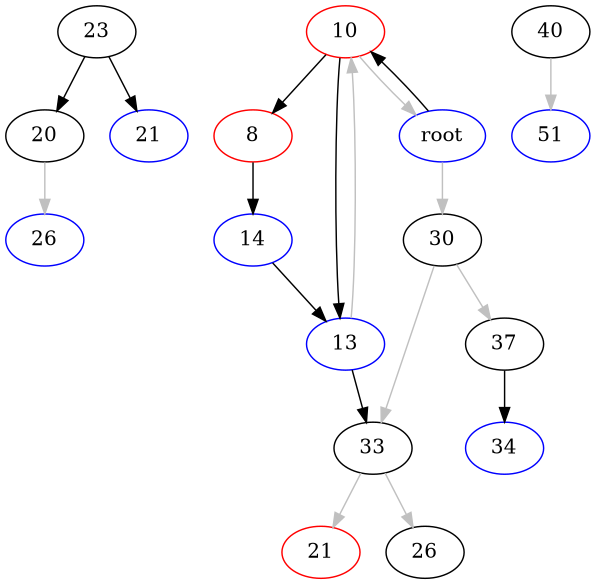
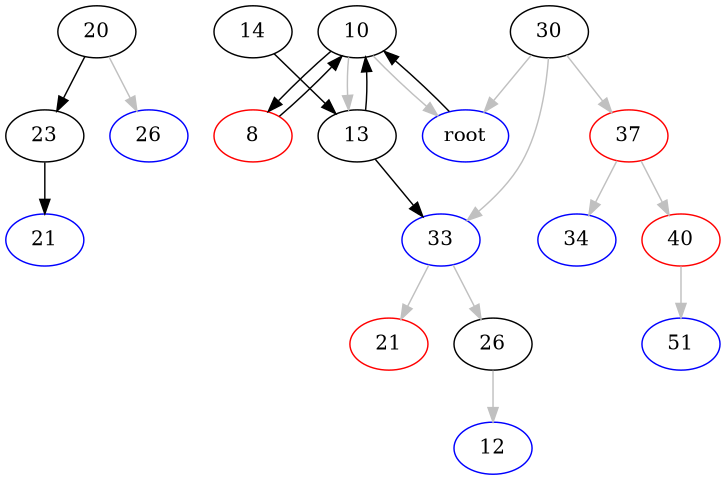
(346, 32) -> (357, 32)
(551, 32) -> (681, 240)
(74, 77) -> (74, 77)
(253, 181) -> (303, 95)
(336, 181) -> (347, 76)
(442, 181) -> (512, 78)
none -> (652, 181)
(355, 195) -> (367, 91)
(253, 240) -> (253, 32)
(346, 344) -> (357, 136)
(505, 344) -> (629, 136)
(505, 389) -> (606, 181)
(373, 448) -> (441, 240)
none -> (493, 448)
